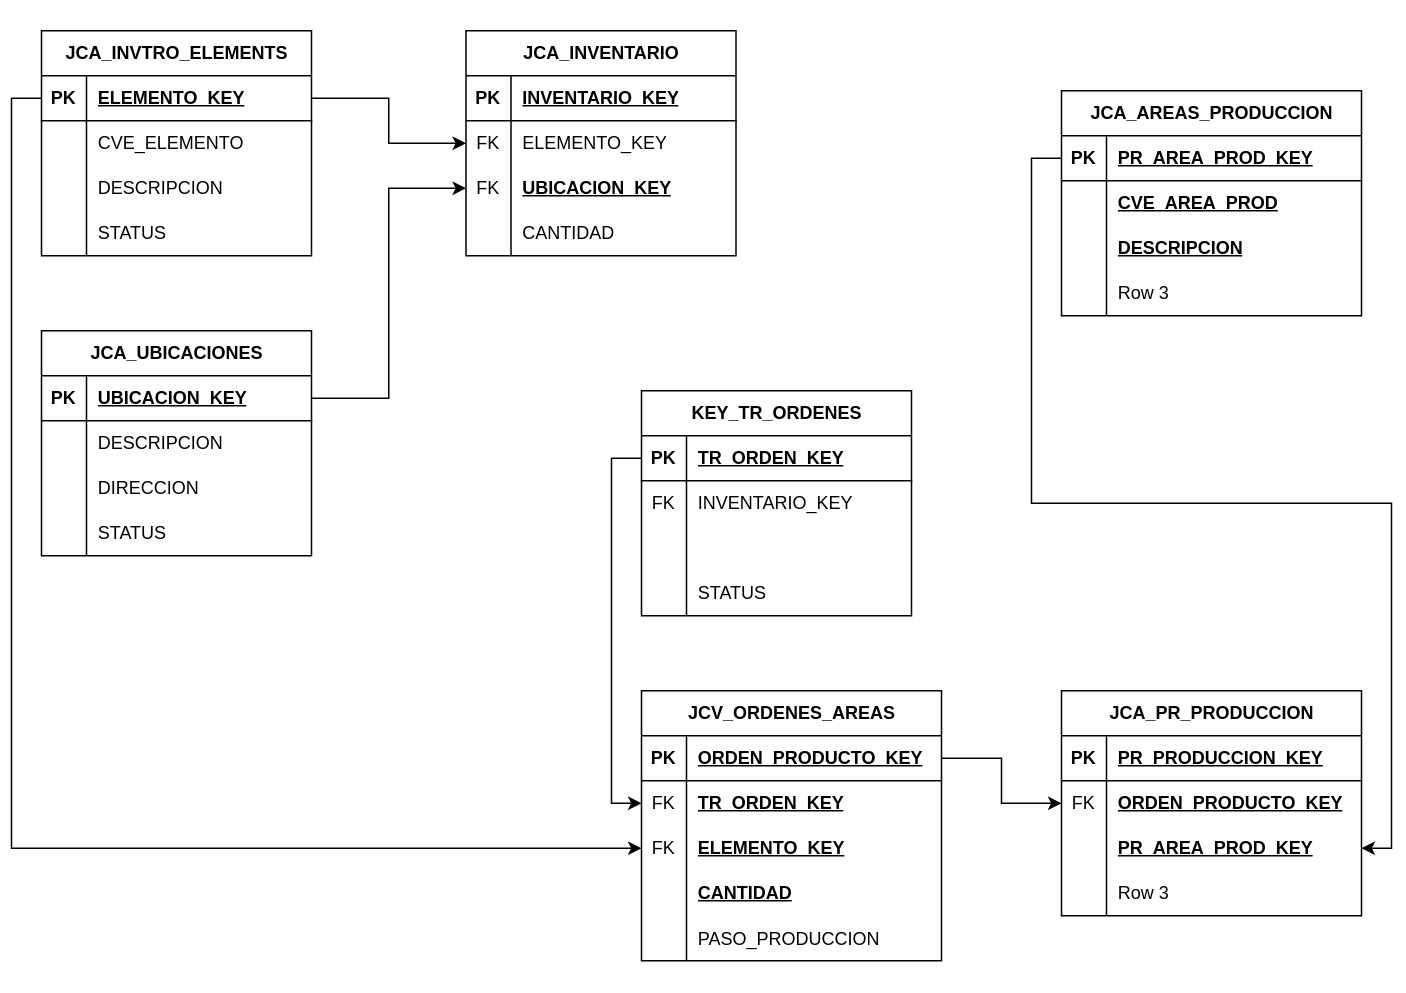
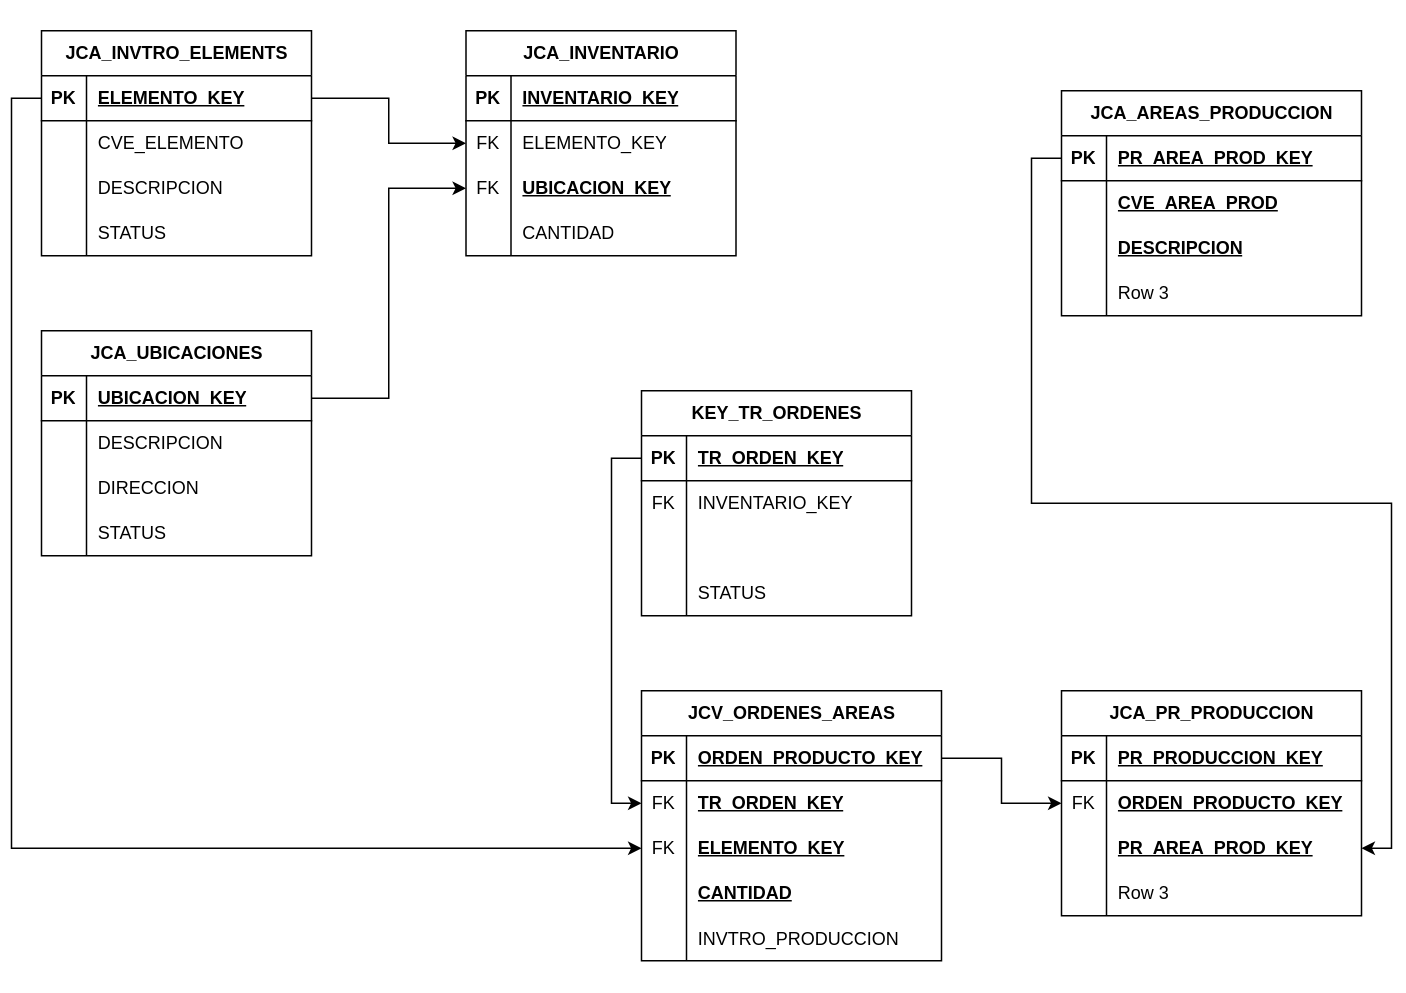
(773, 939) -> (783, 939)
